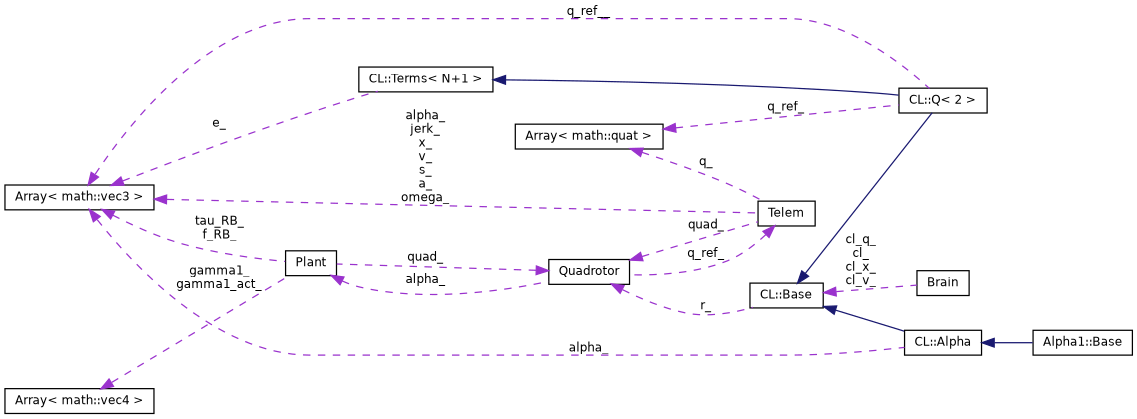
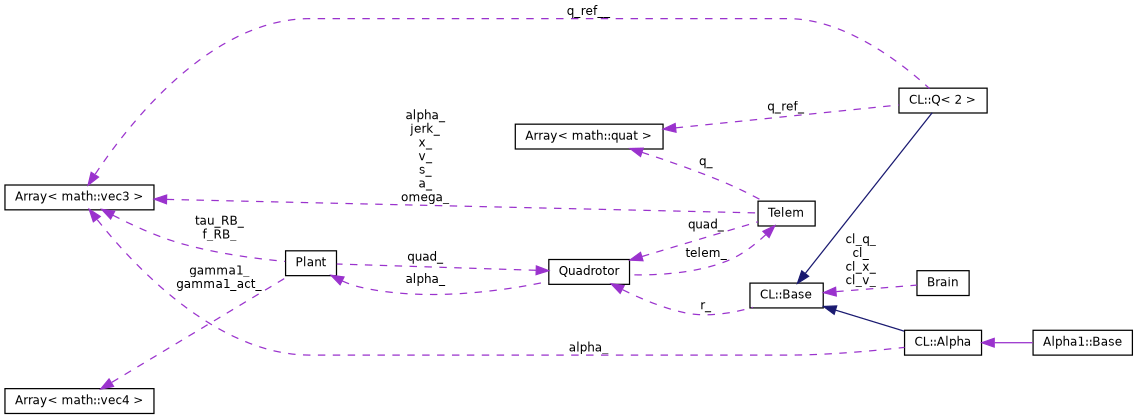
(426, 79) -> none
(707, 254) -> (707, 254)
(1014, 343) -> (1014, 343)
